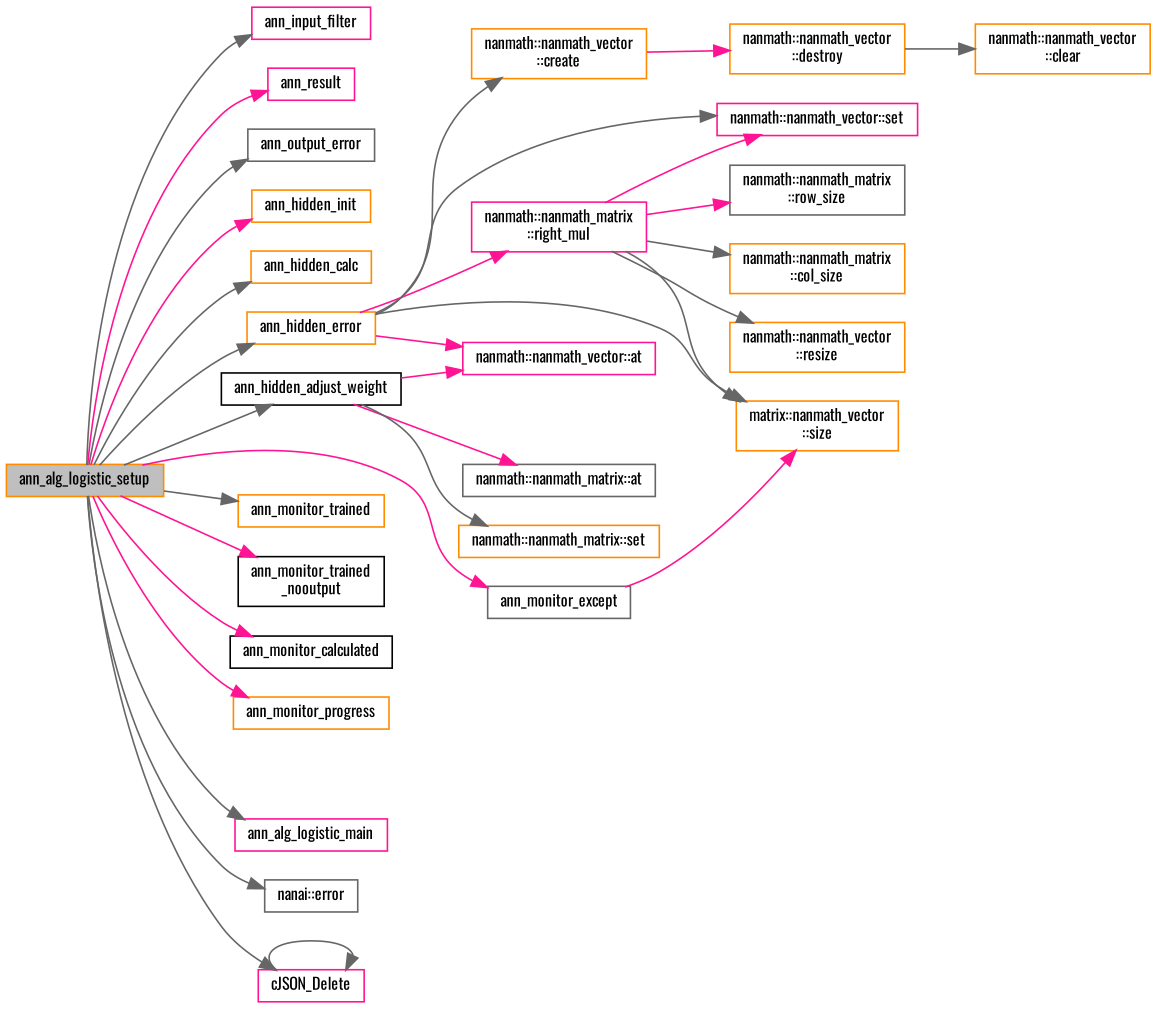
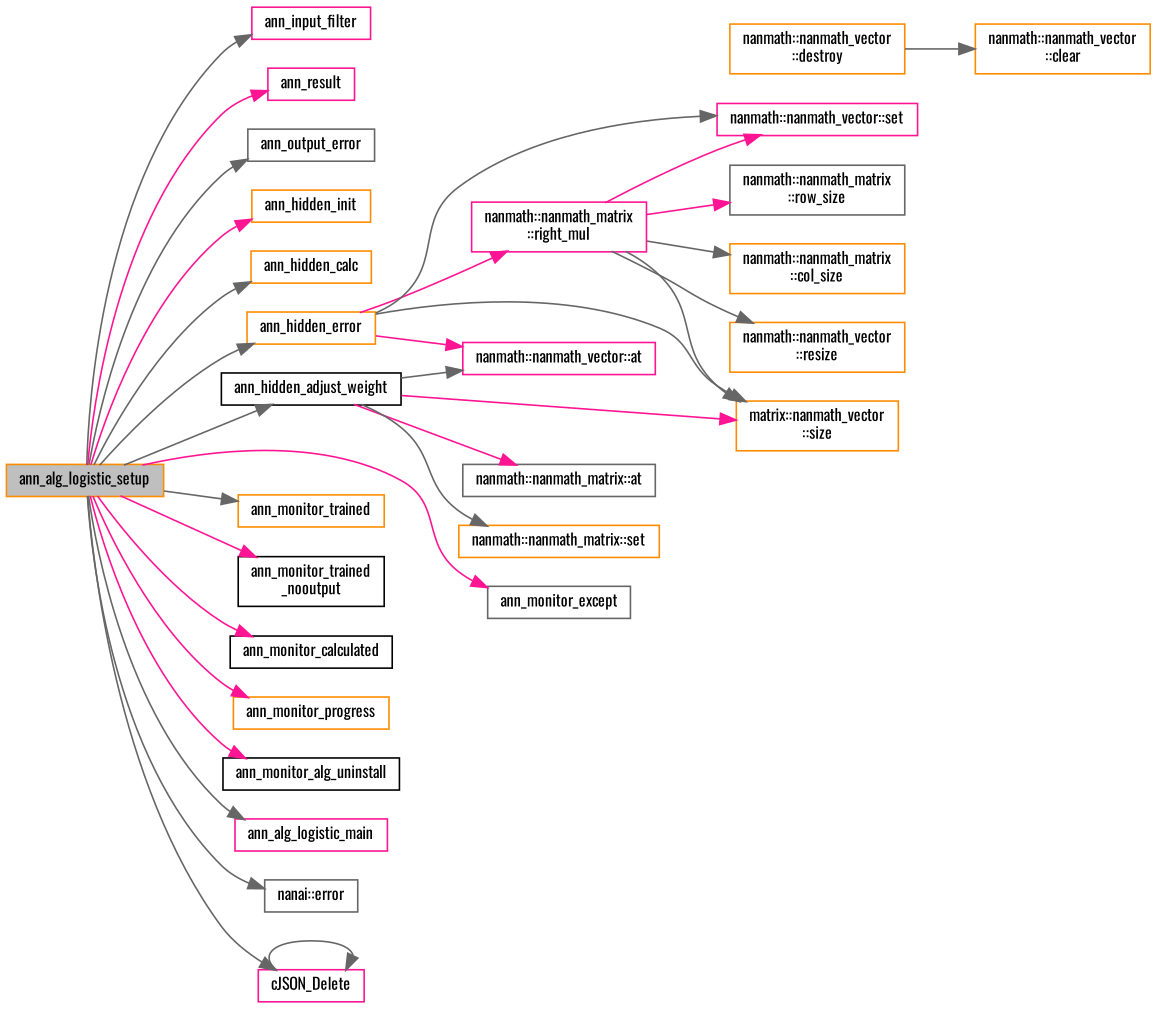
(559, 54) -> none
(424, 375) -> (424, 375)
(712, 534) -> (561, 407)
none -> (311, 774)
